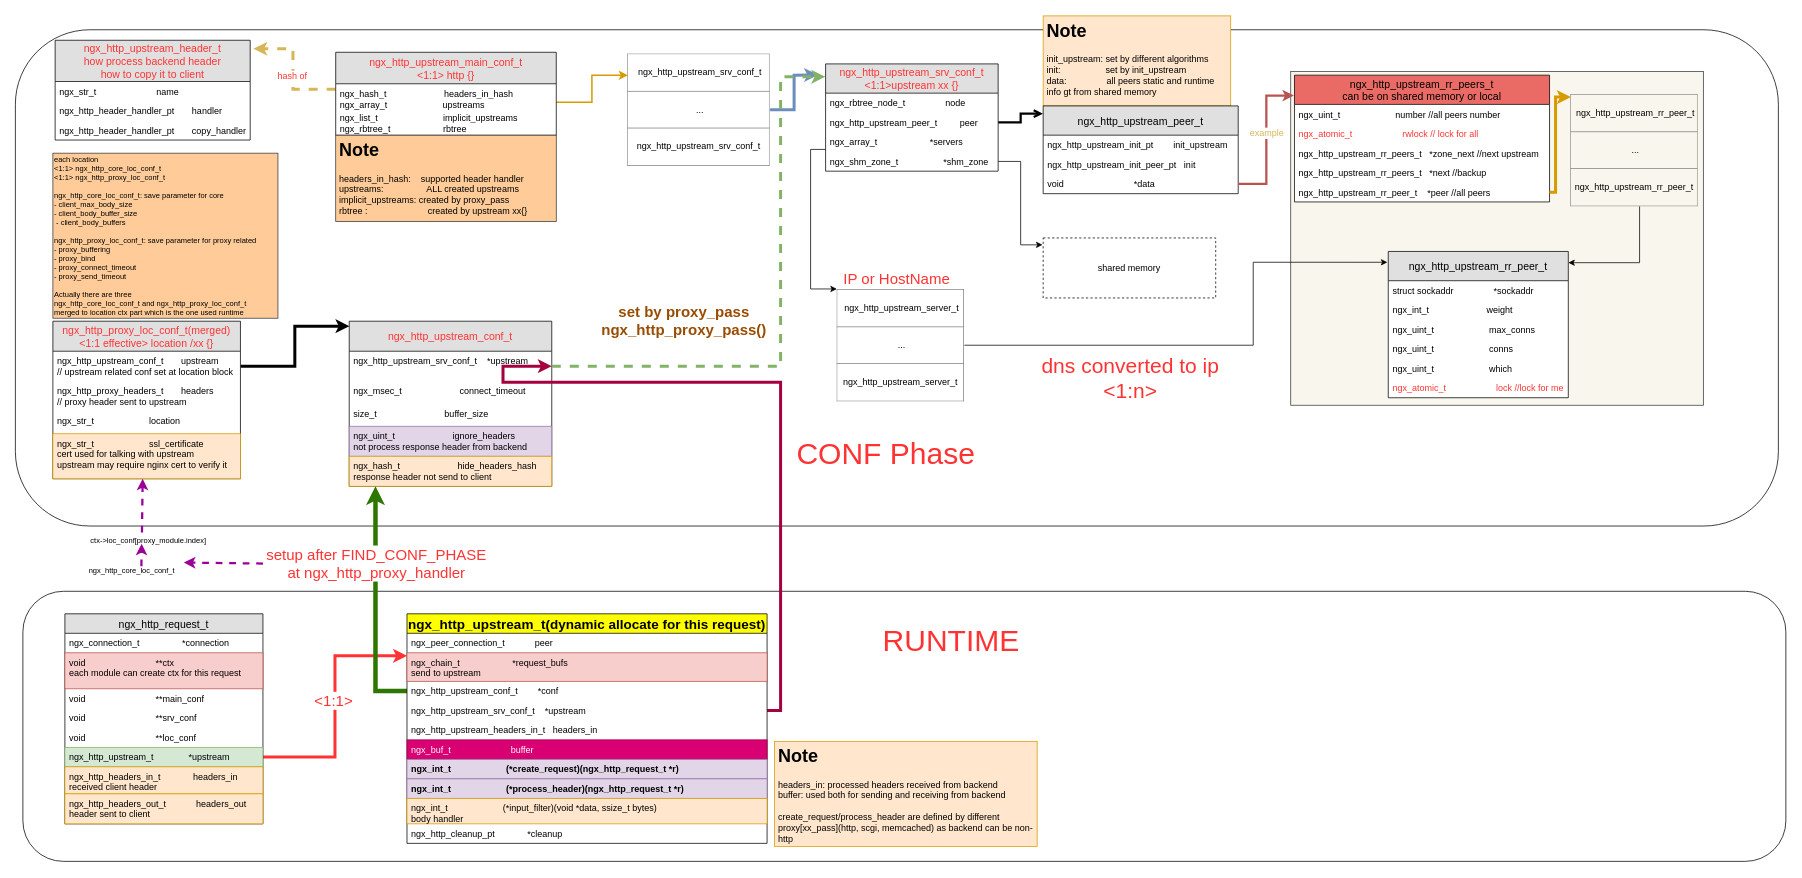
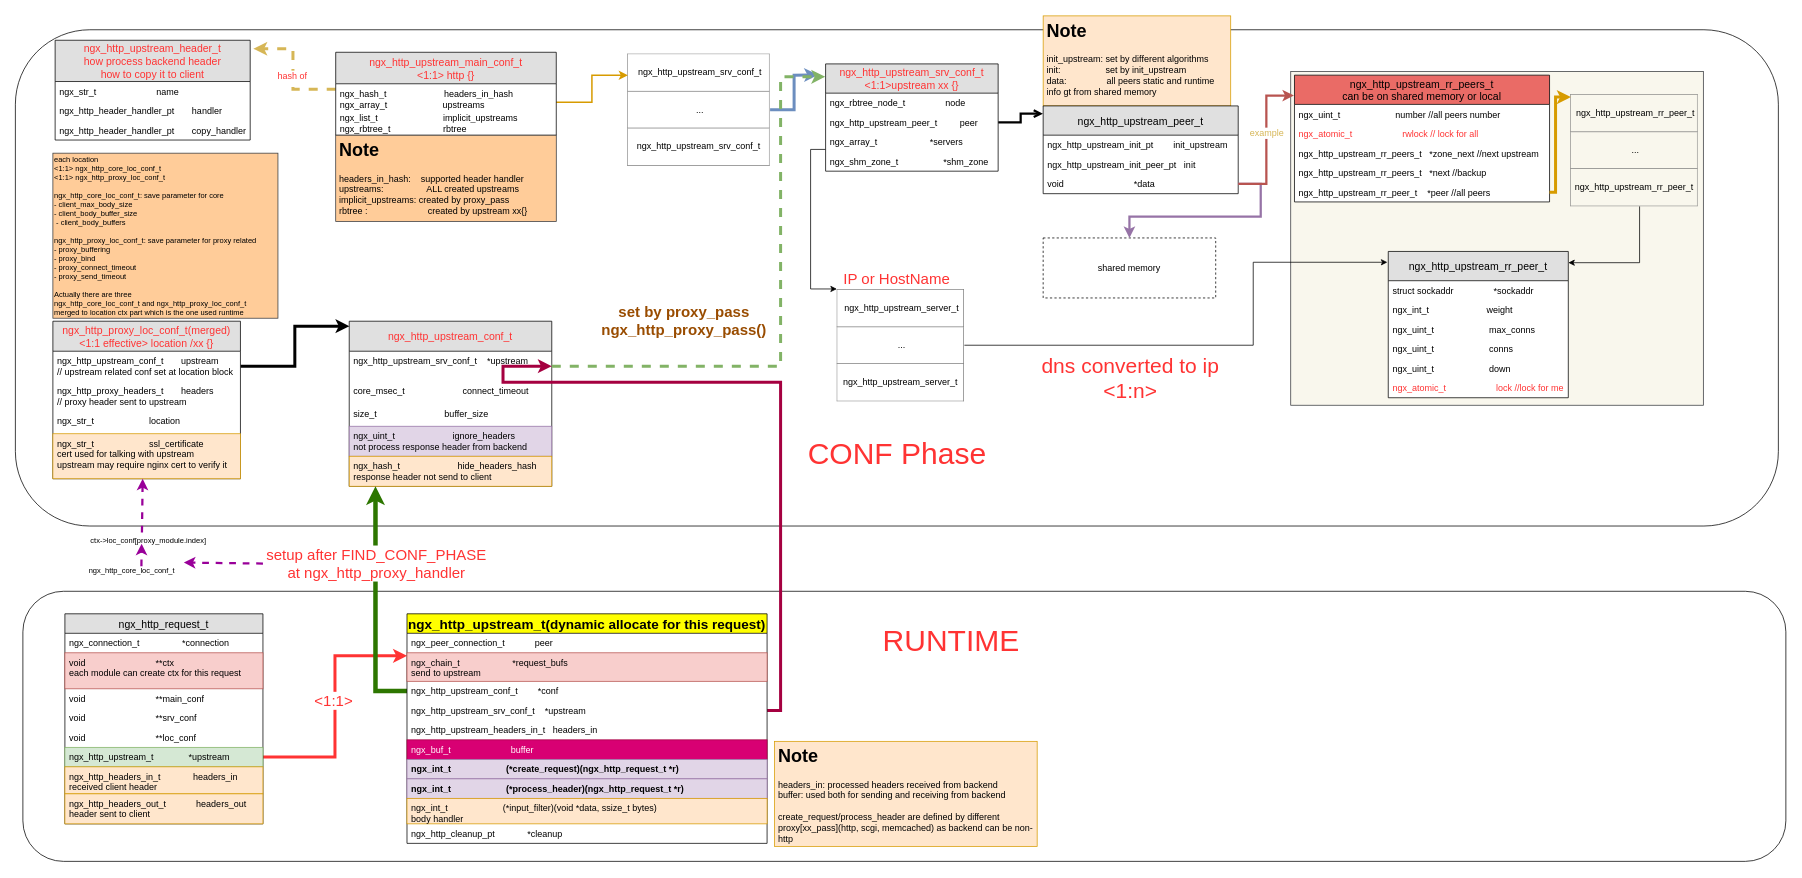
(1020, 193) -> none
none -> (1204, 216)
(1482, 369) -> (1480, 369)
(472, 391) -> (474, 391)
(885, 452) -> (897, 452)
